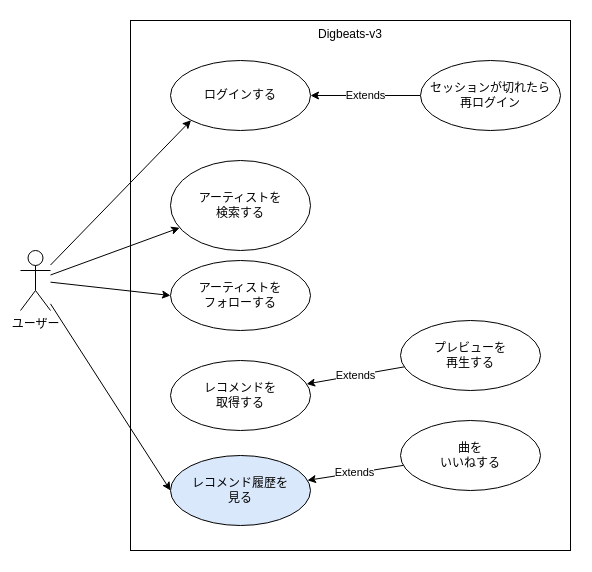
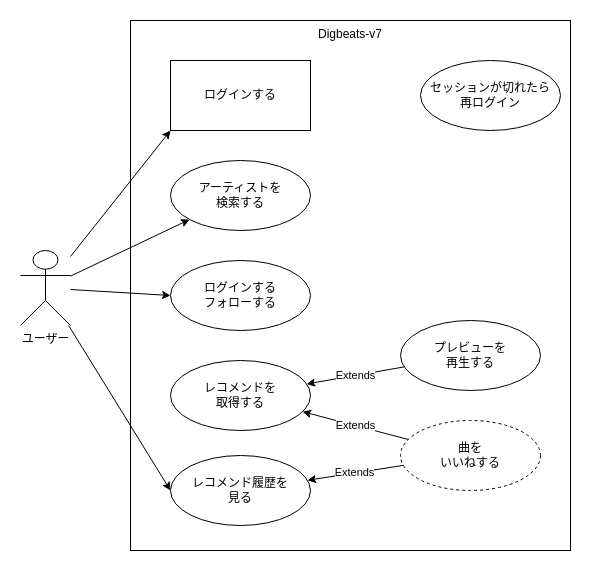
(351, 35) -> (351, 35)
(241, 96) -> (241, 96)
(369, 96) -> none
(241, 206) -> (241, 196)
(36, 281) -> (46, 288)
(241, 296) -> (241, 296)
none -> (358, 426)
(471, 456) -> (471, 456)
(241, 491) -> (241, 491)
